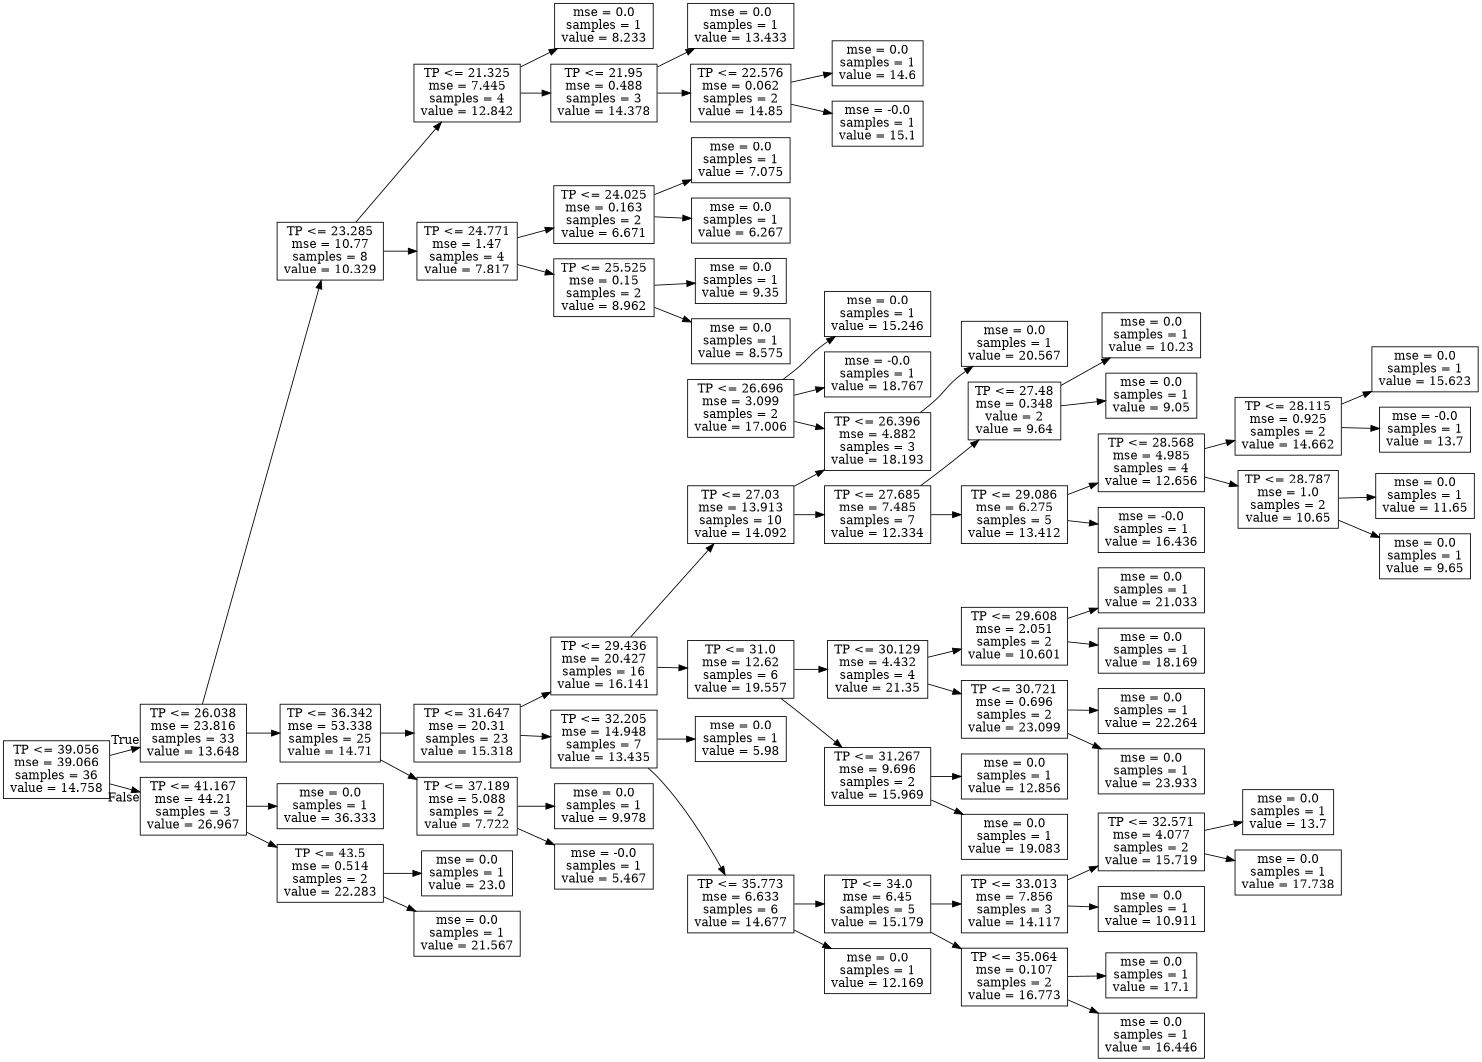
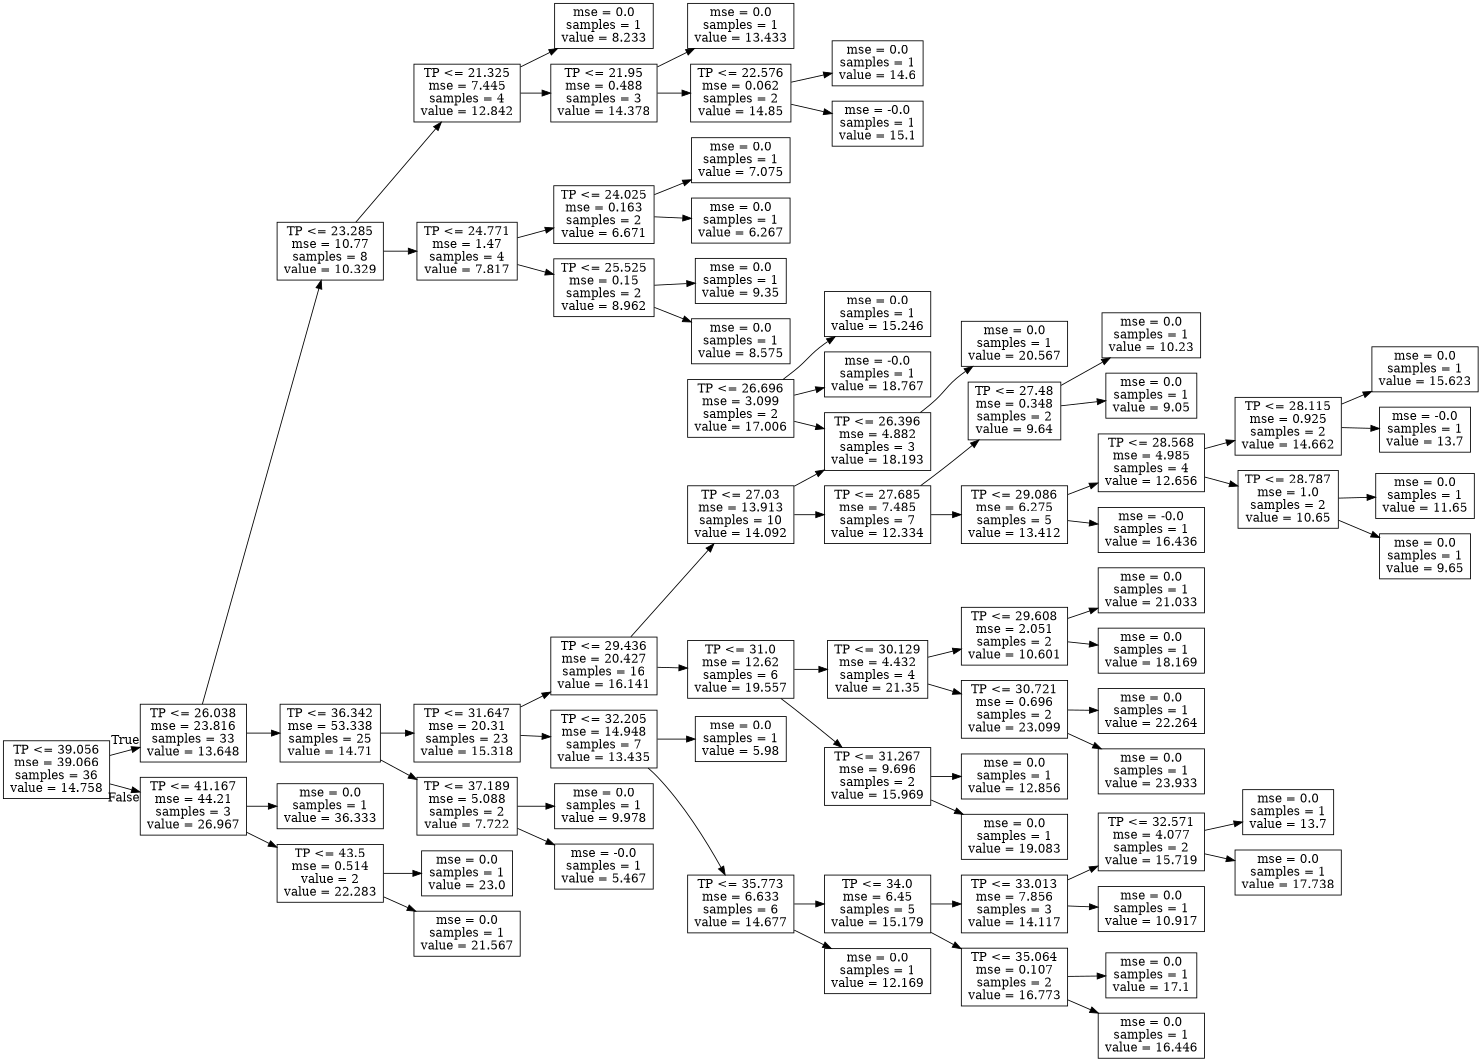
(1014, 411) -> (1014, 411)
(330, 873) -> (330, 873)
(1151, 909) -> (1151, 909)
